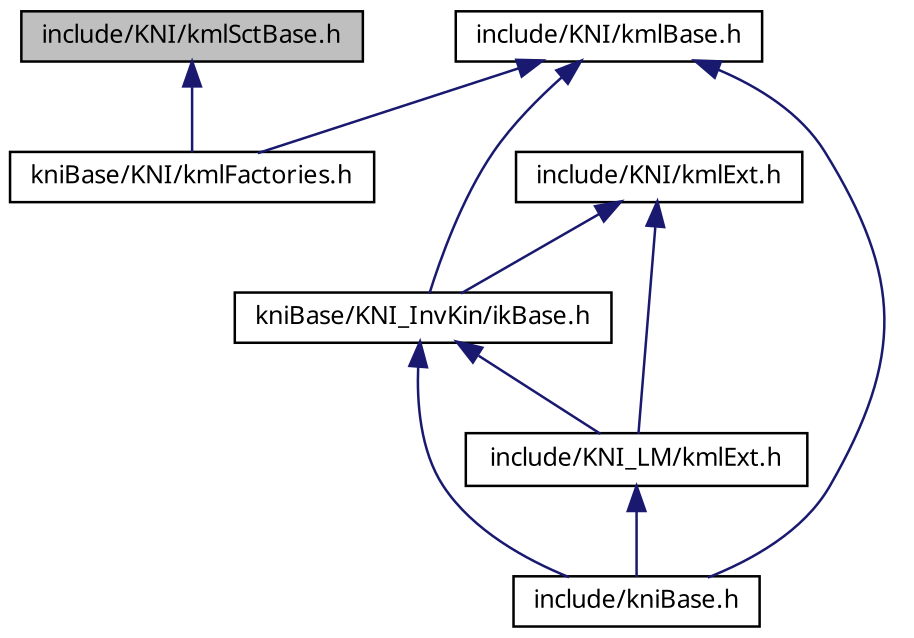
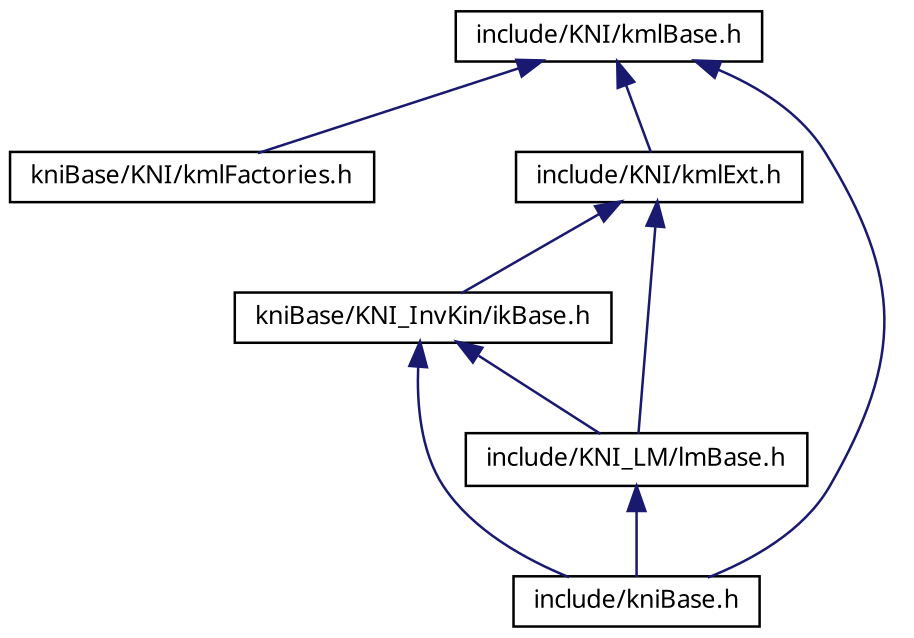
(192, 36) -> none
(479, 175) -> (638, 119)
(637, 460) -> (637, 460)
